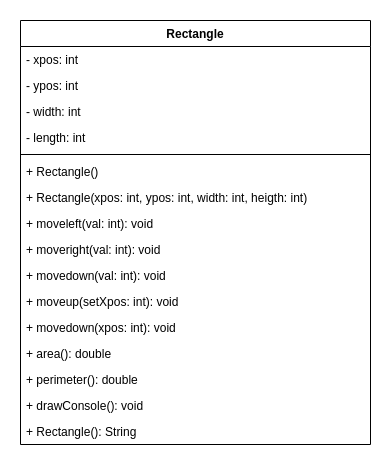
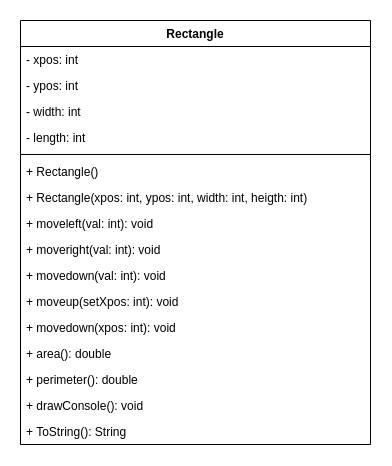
(89, 432) -> (85, 432)
